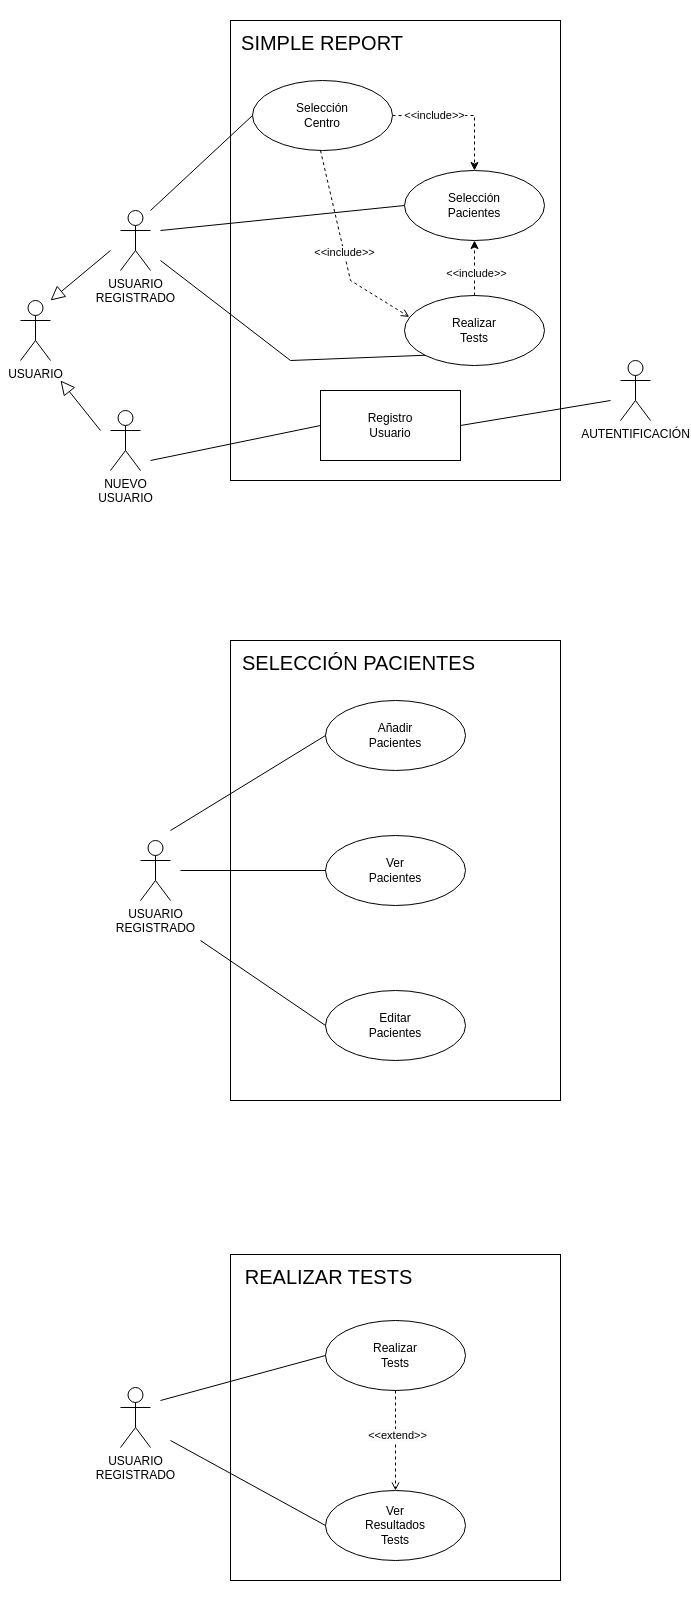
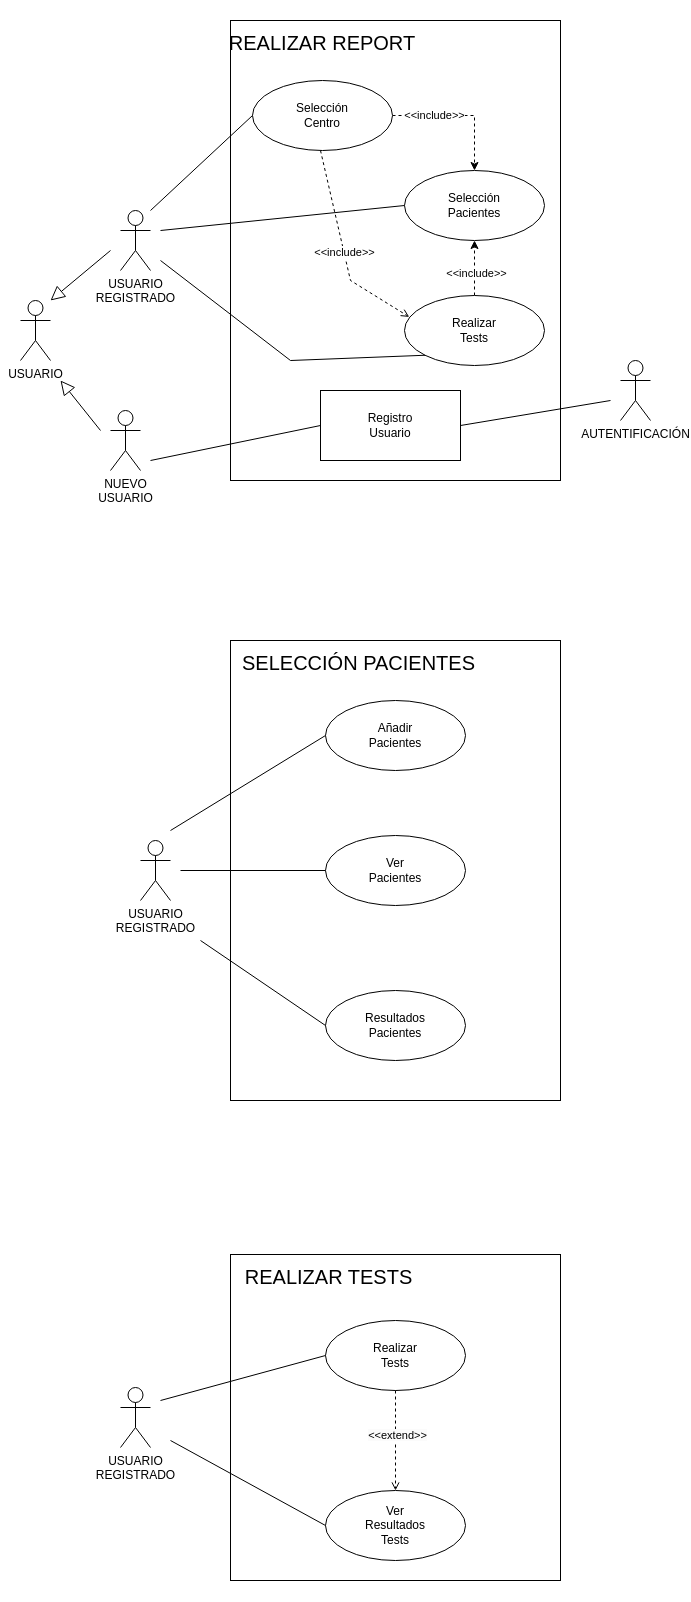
(323, 43) -> (323, 43)
(396, 1026) -> (396, 1026)
